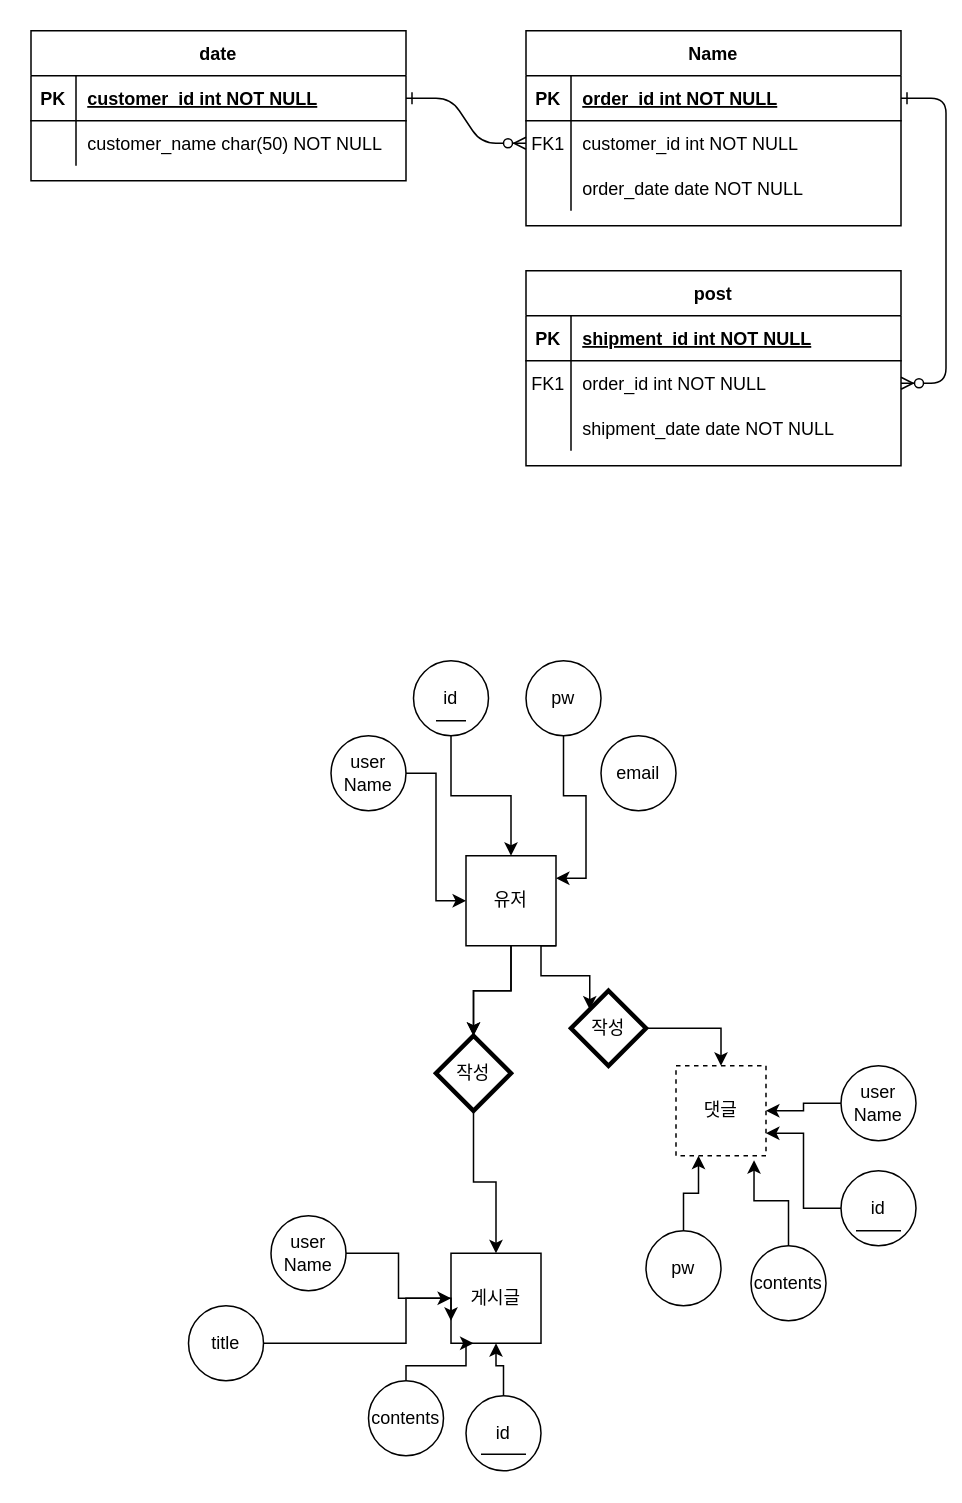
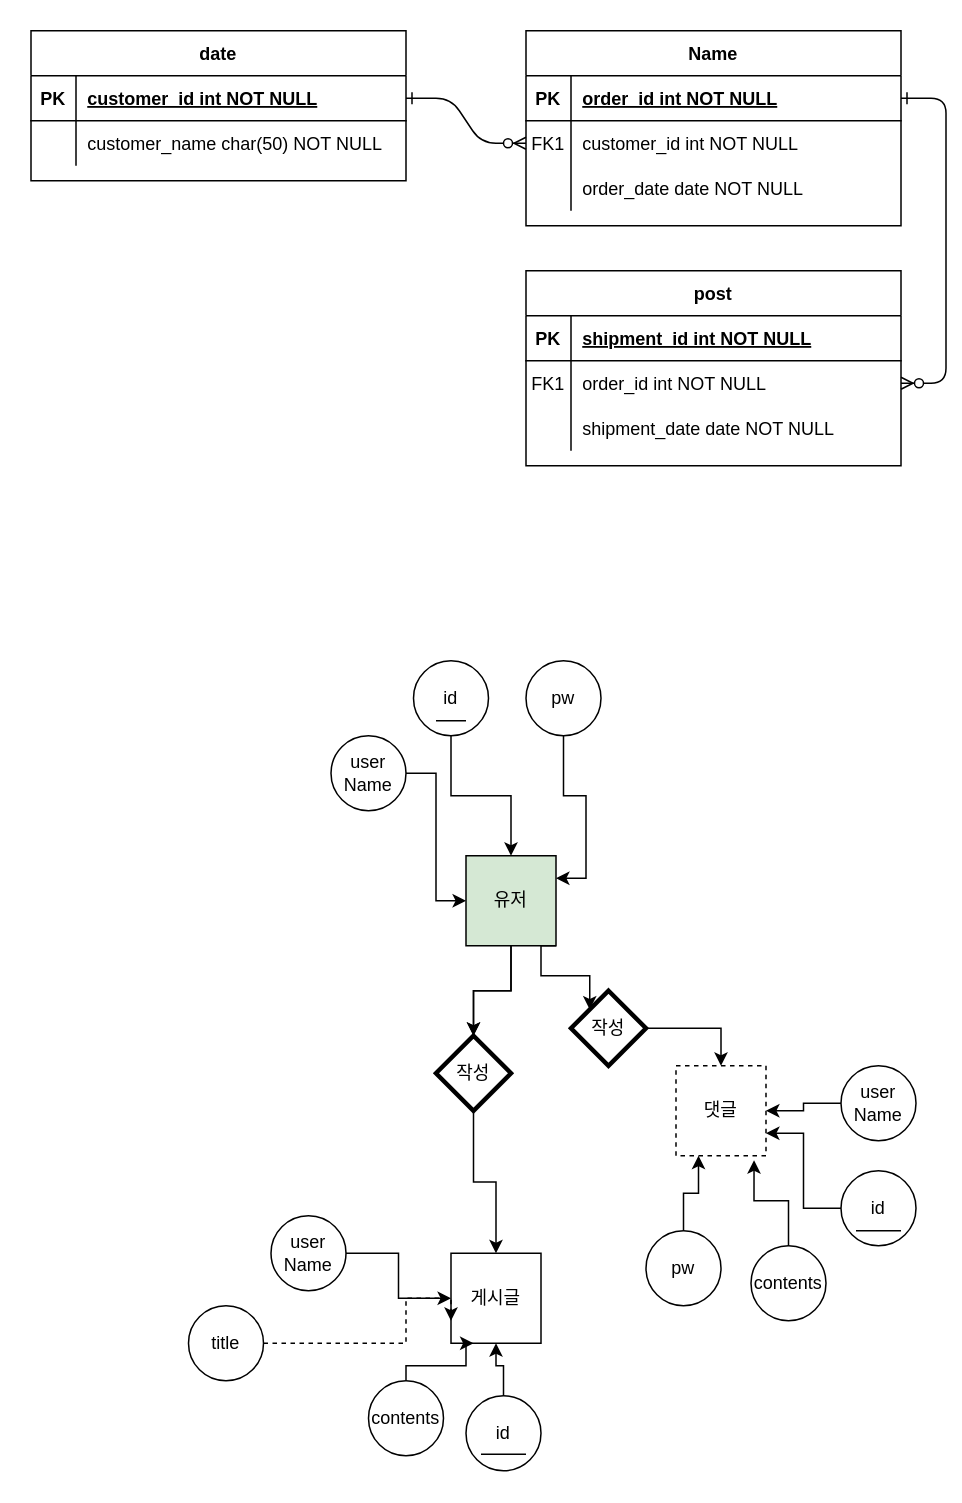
(638, 773) -> none
(511, 901) -> (511, 901)
(357, 1343) -> (357, 1343)
